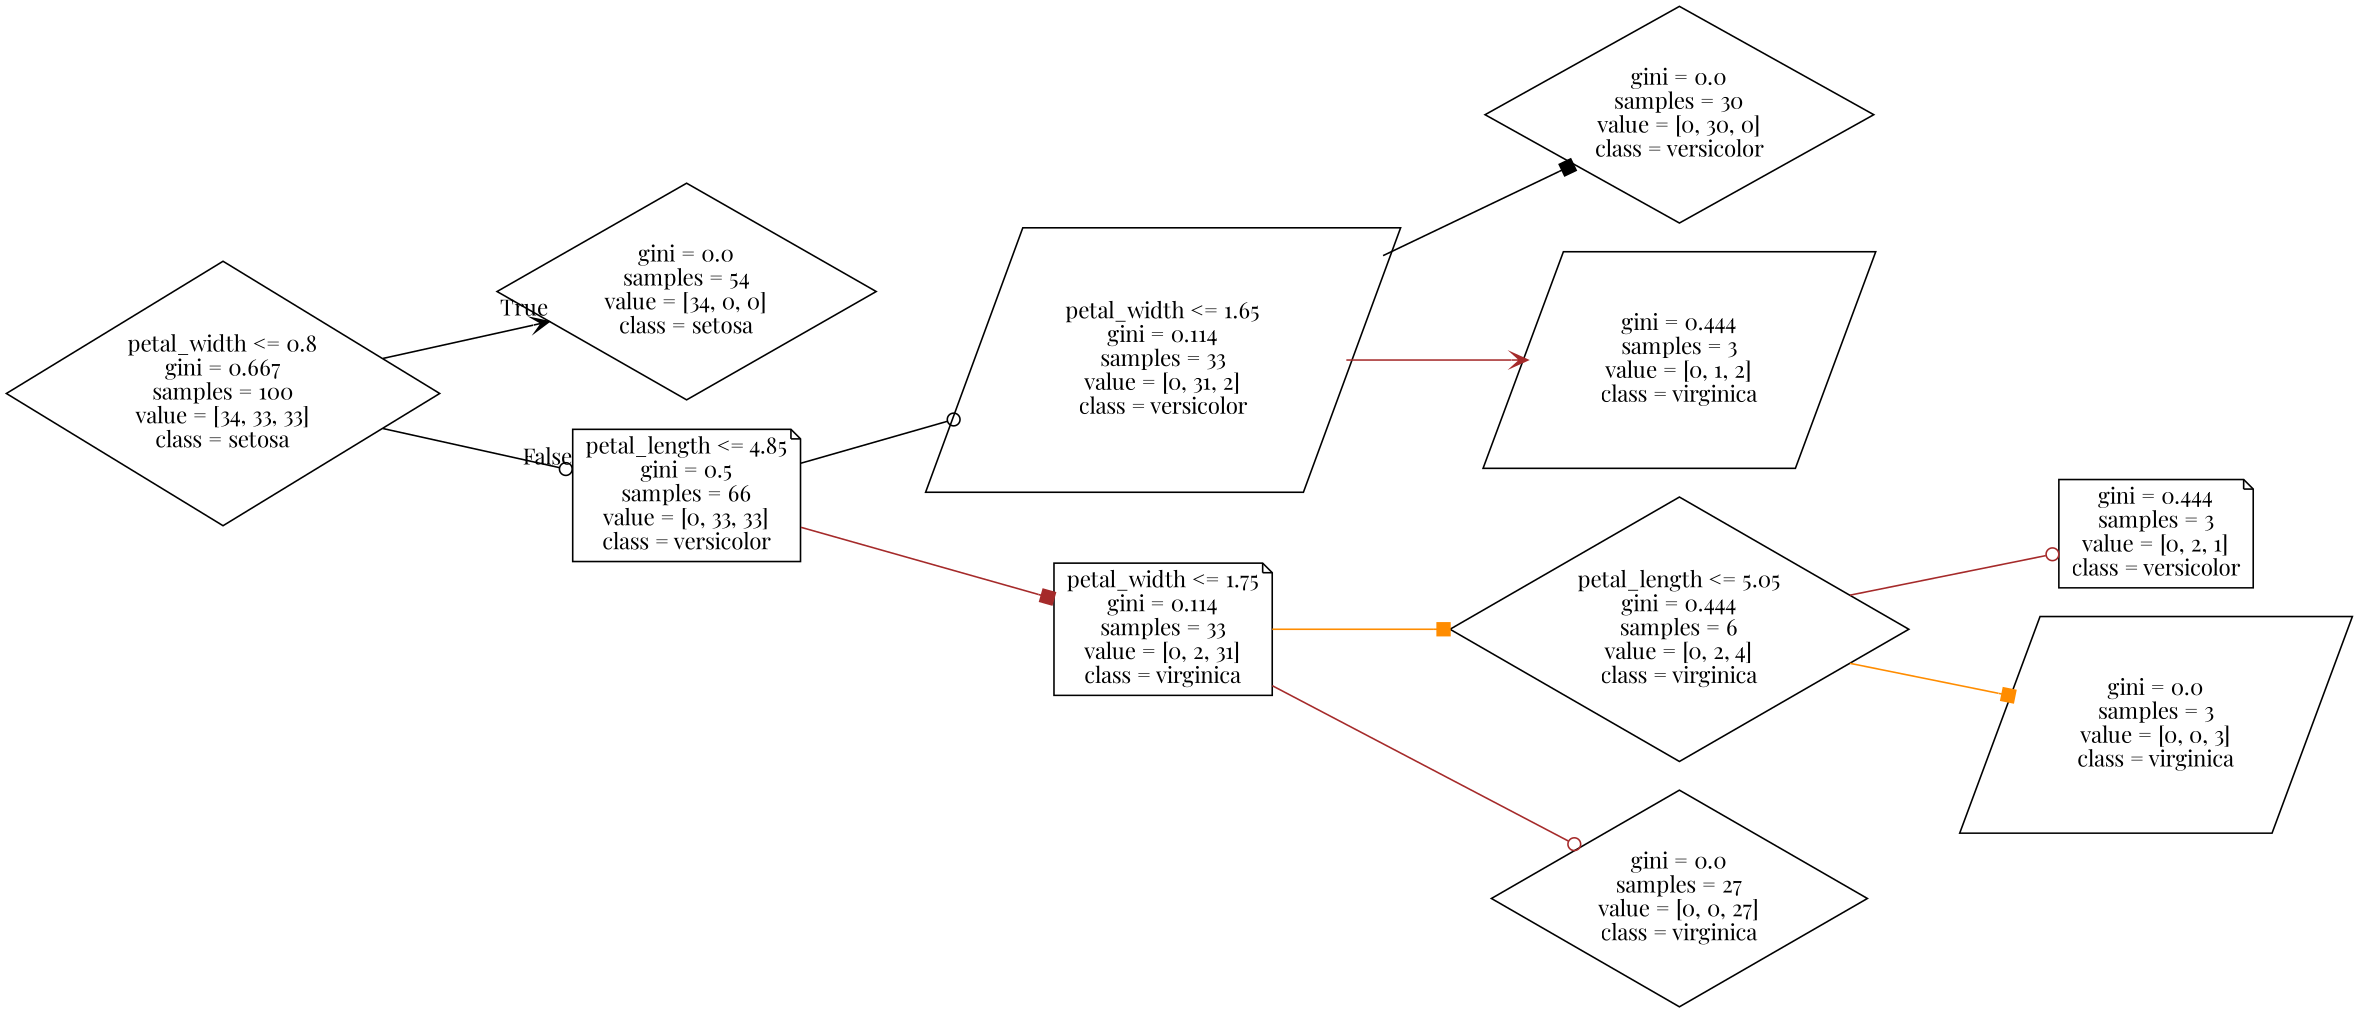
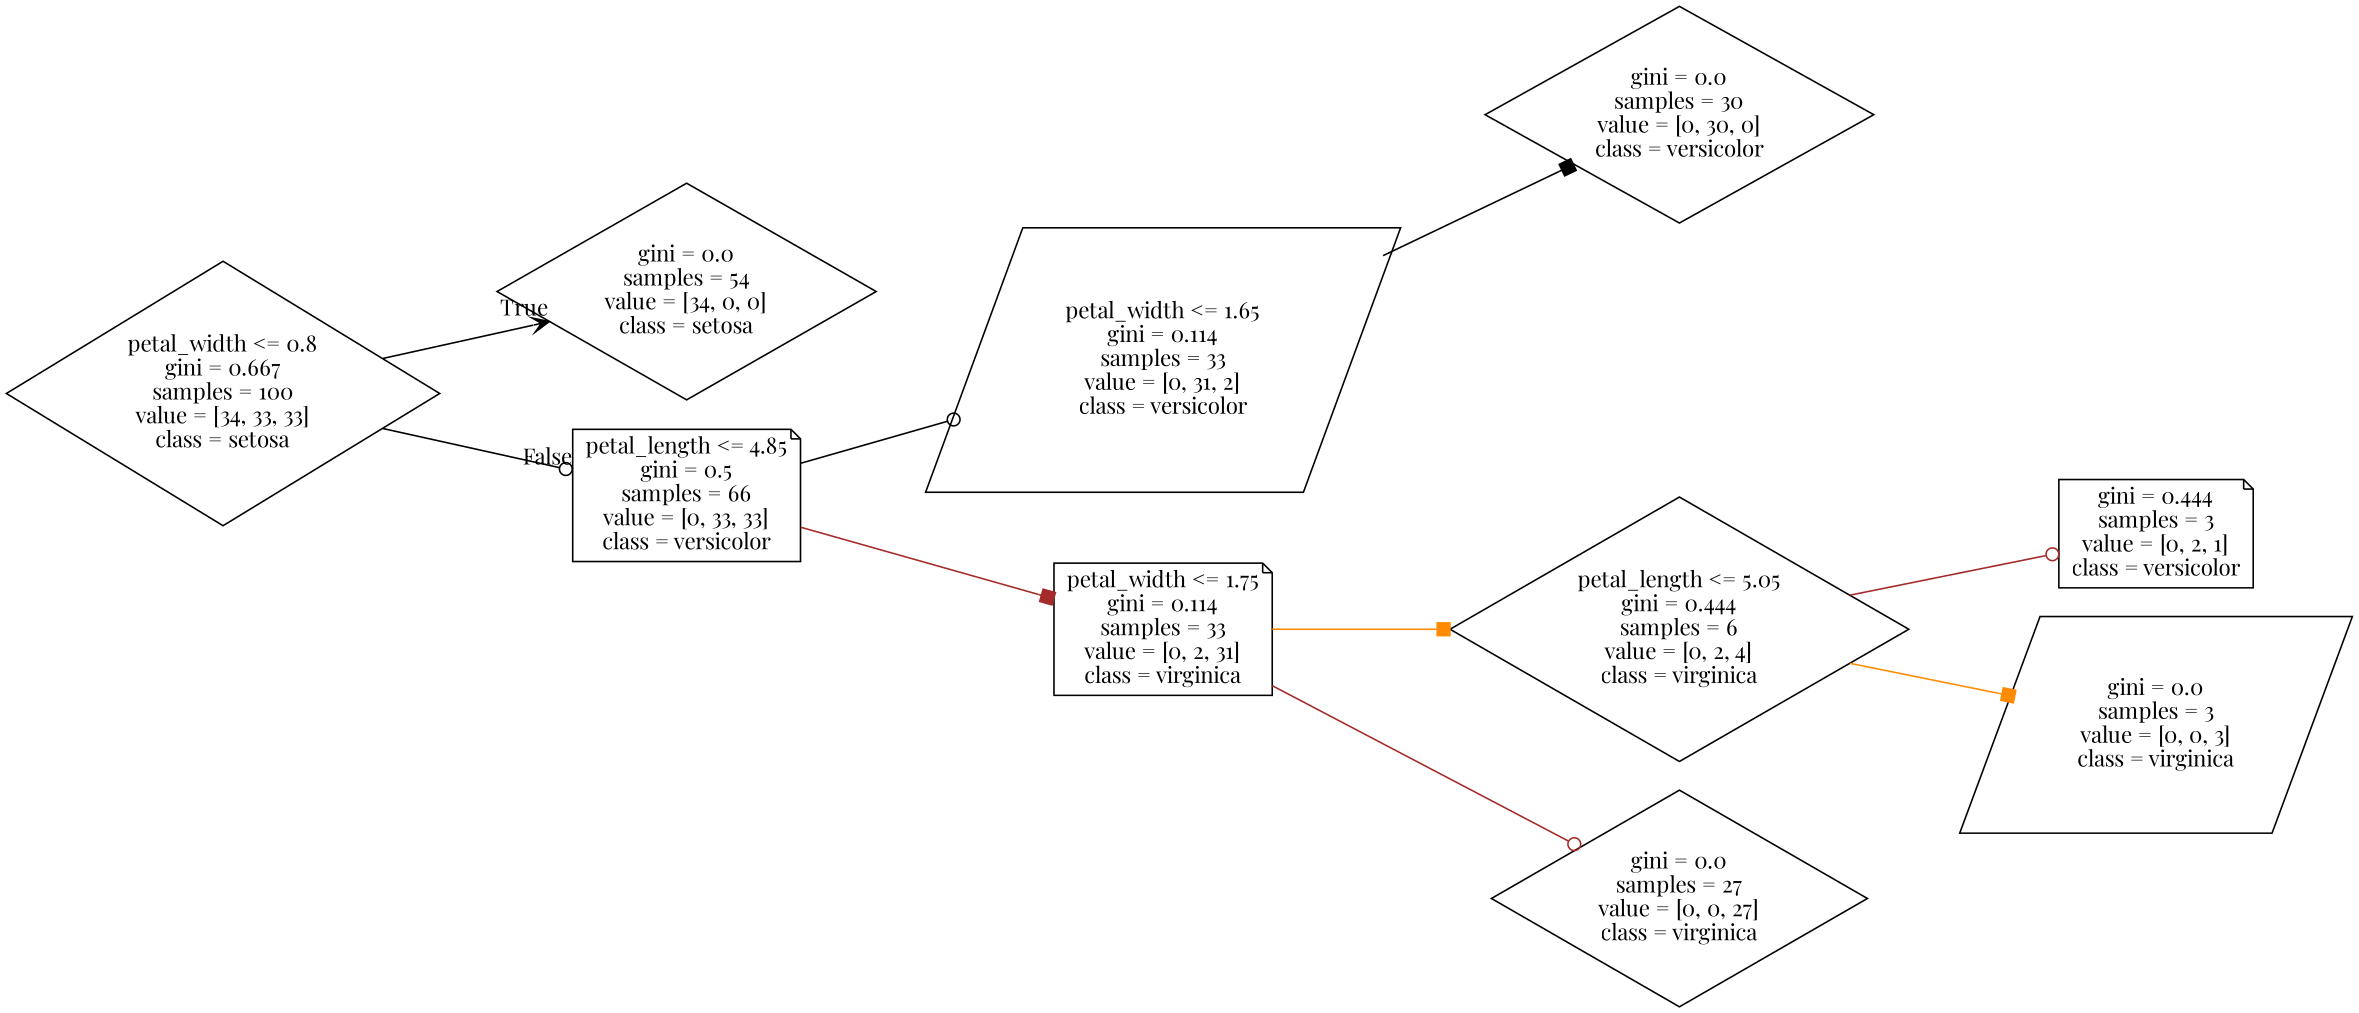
(1679, 360) -> none
